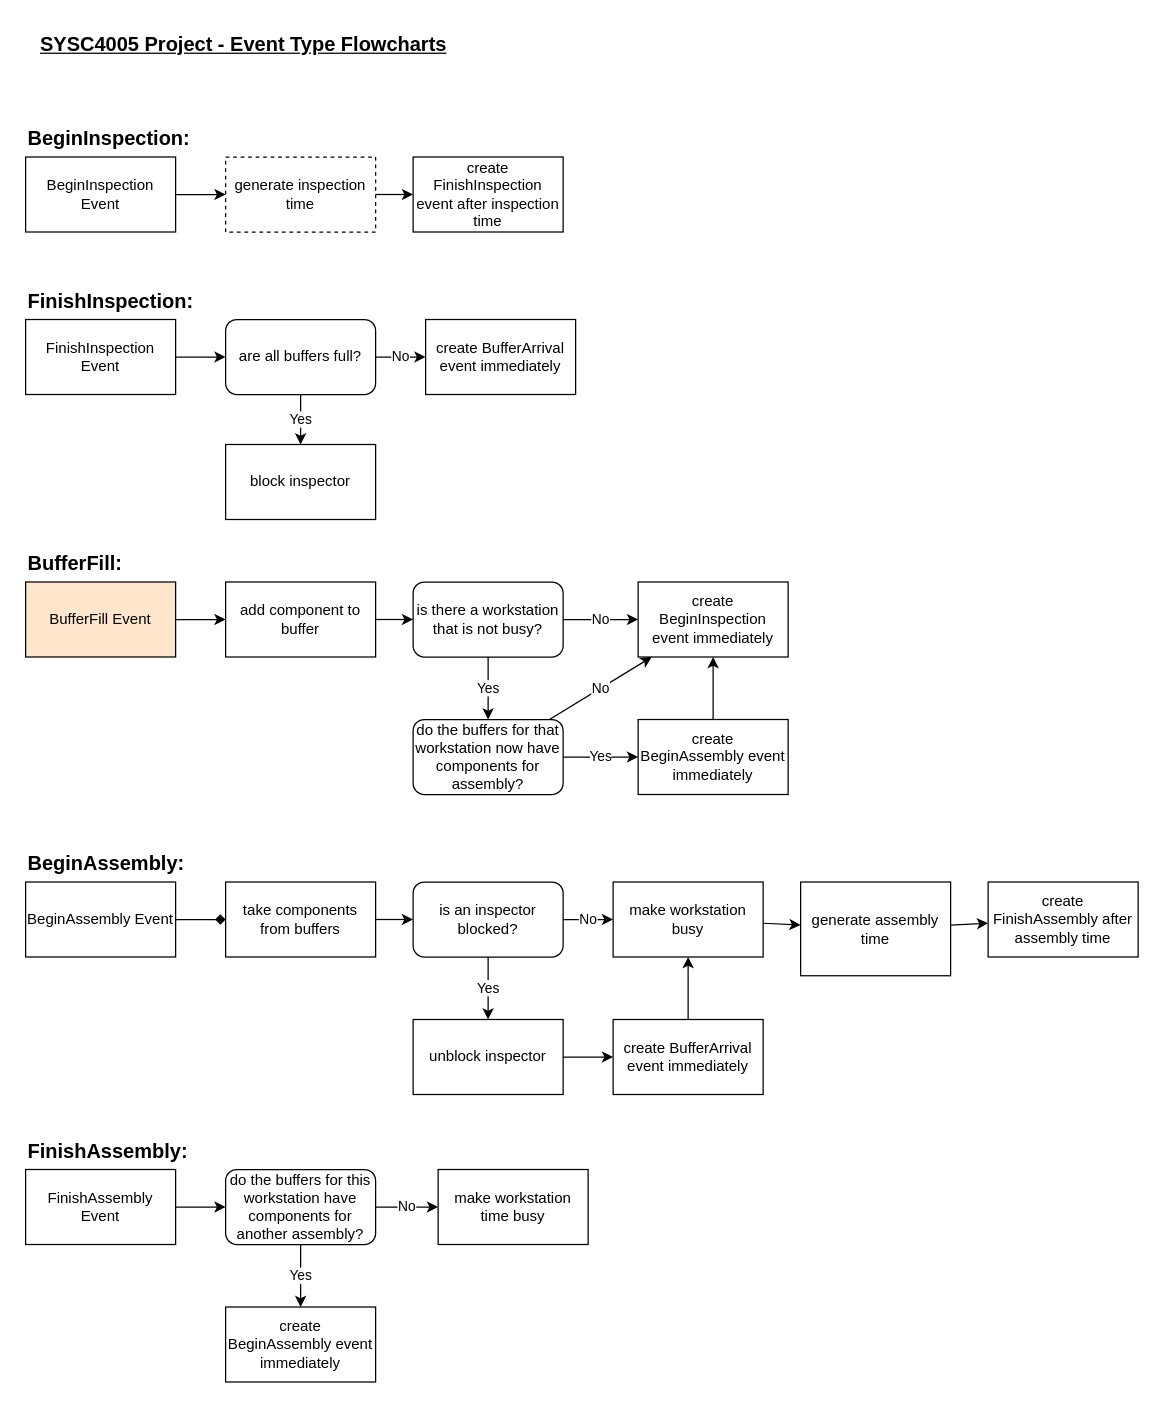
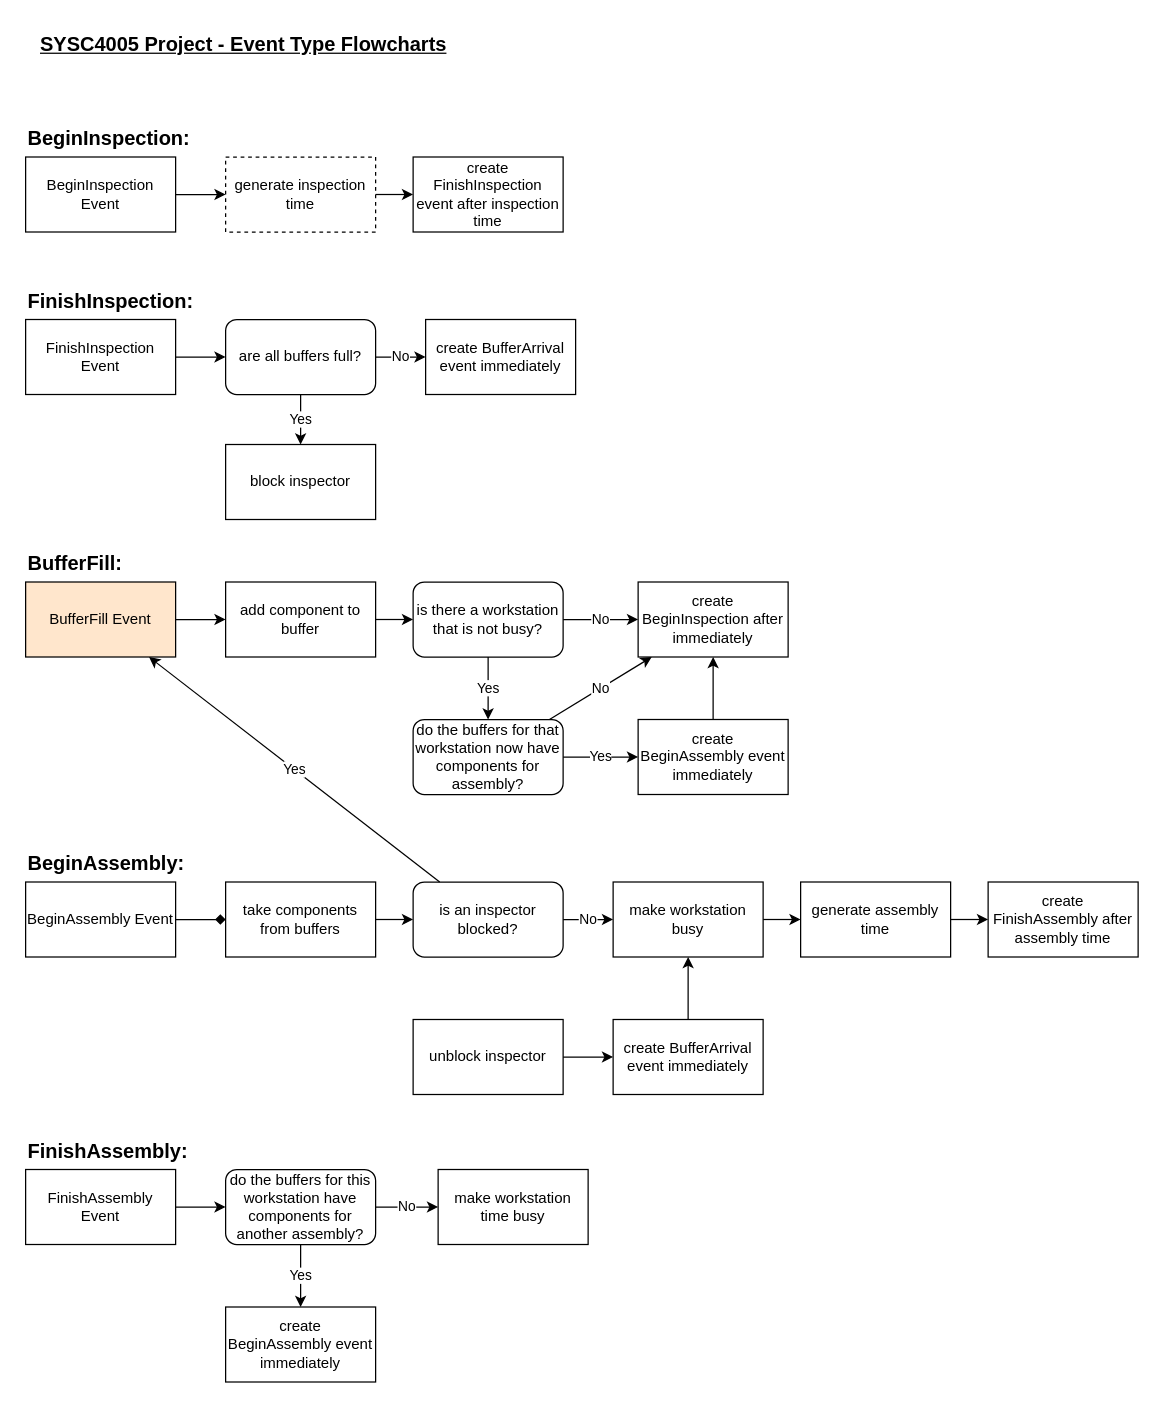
(713, 619) -> (713, 619)
(876, 929) -> (876, 919)
(488, 984) -> (298, 772)
